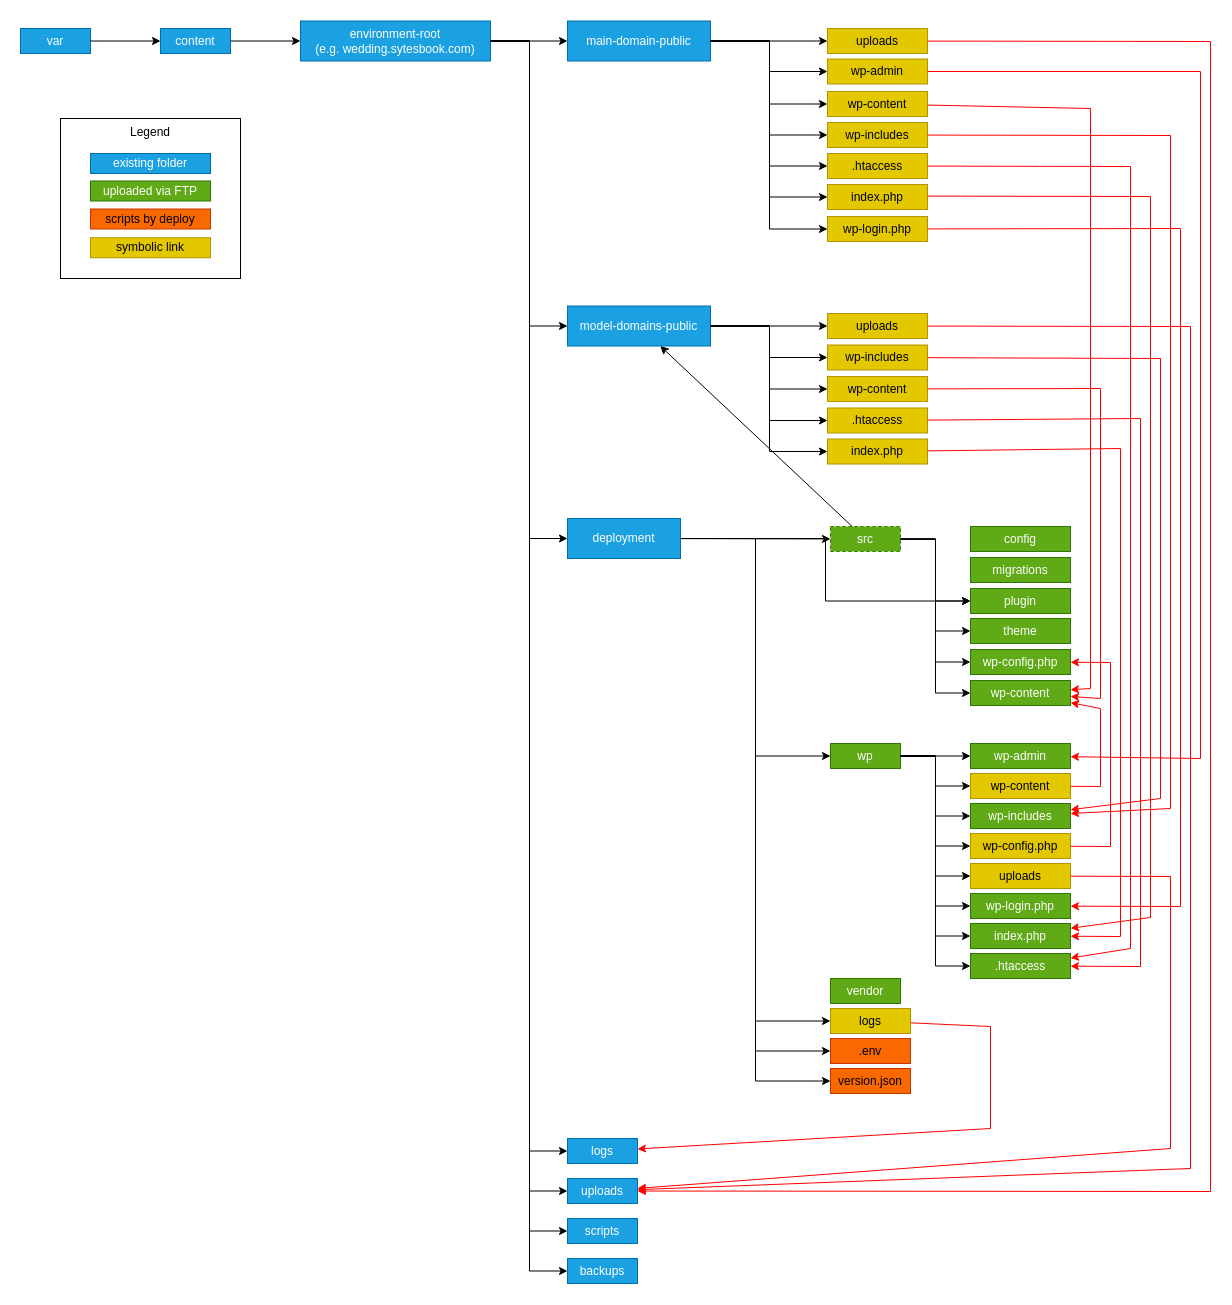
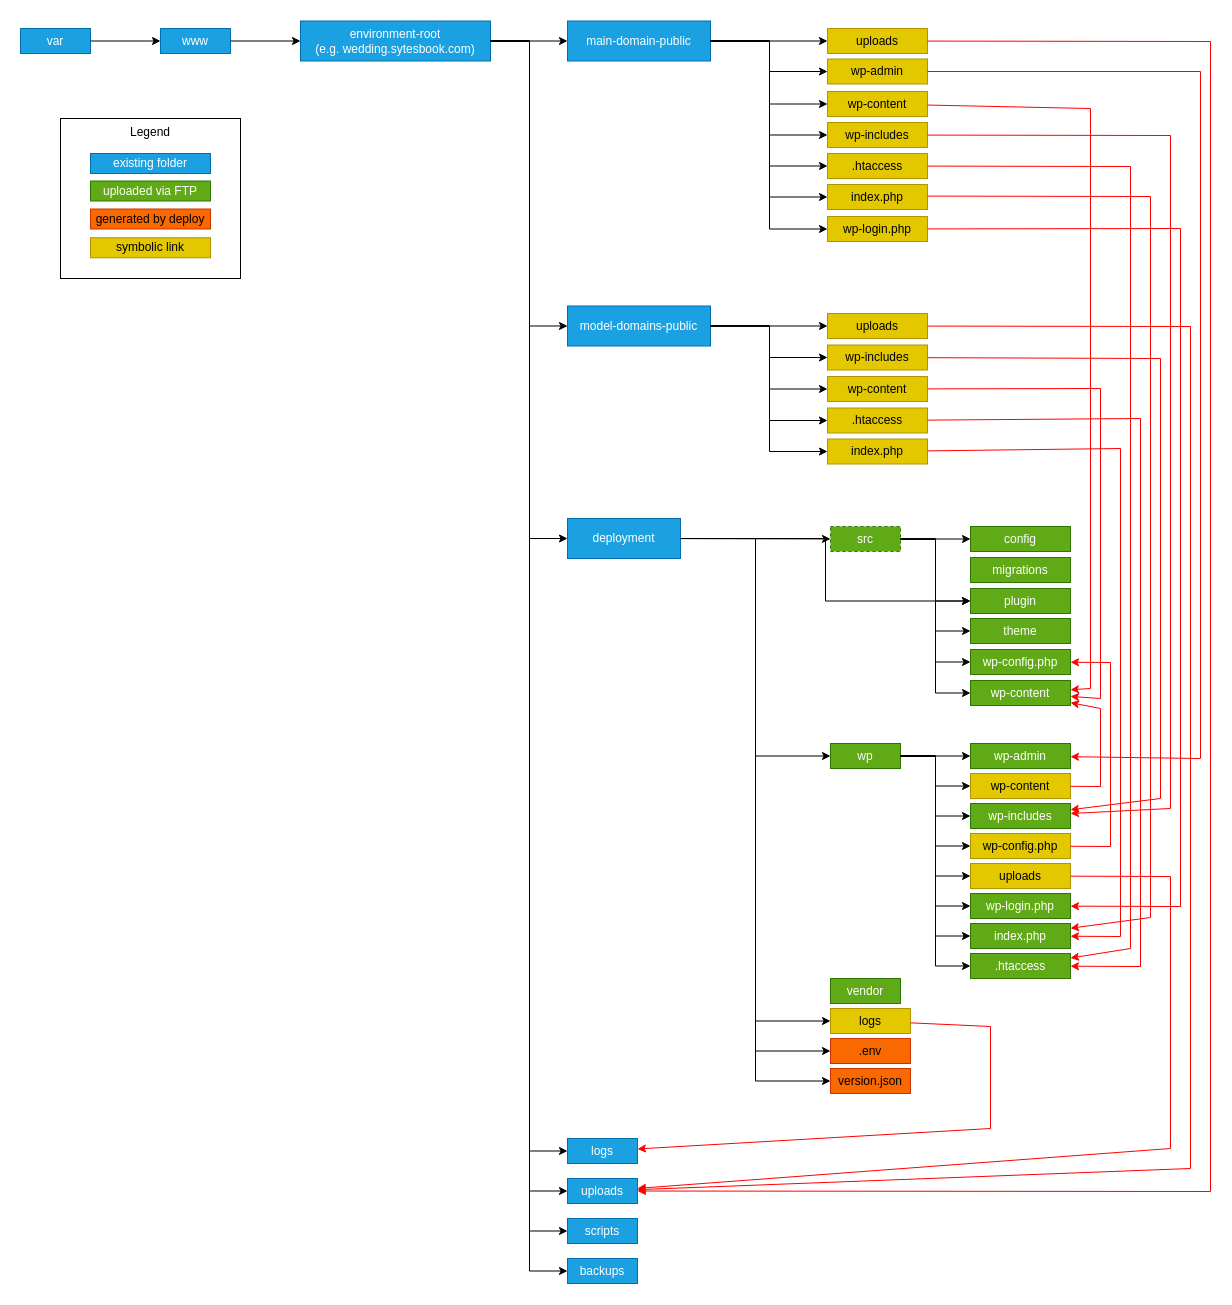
(196, 42) -> (196, 42)
(151, 220) -> (151, 220)
(716, 398) -> (950, 539)
